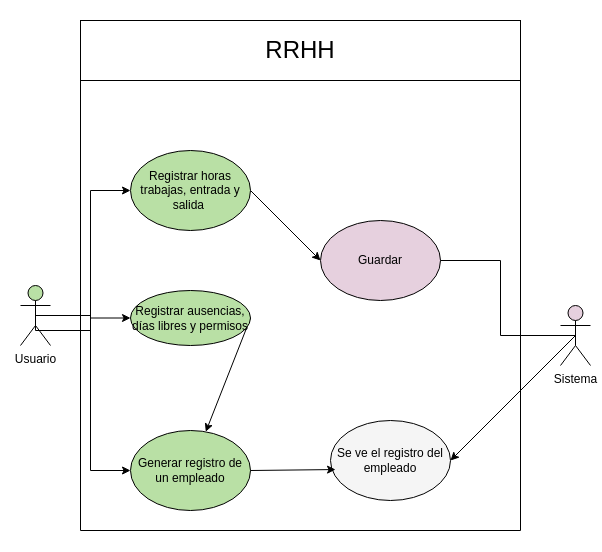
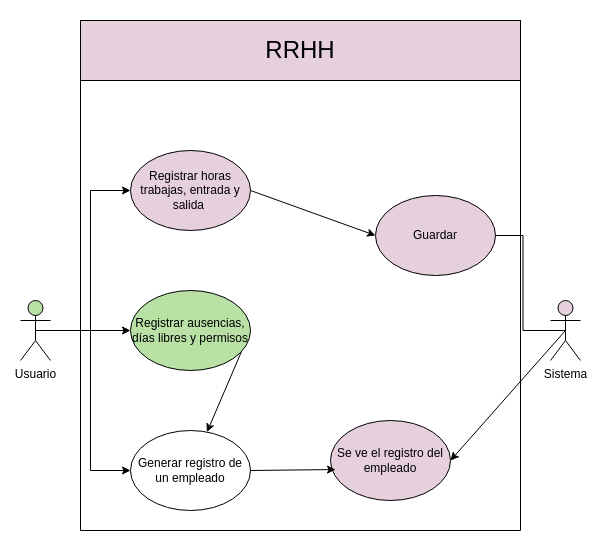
(301, 51) -> (301, 51)
(191, 191) -> (191, 191)
(381, 261) -> (436, 236)
(36, 316) -> (36, 331)
(191, 318) -> (191, 331)
(576, 336) -> (566, 331)
(391, 461) -> (391, 461)
(191, 471) -> (191, 471)
